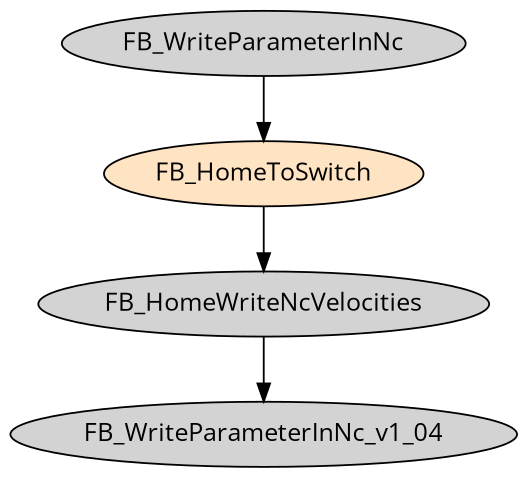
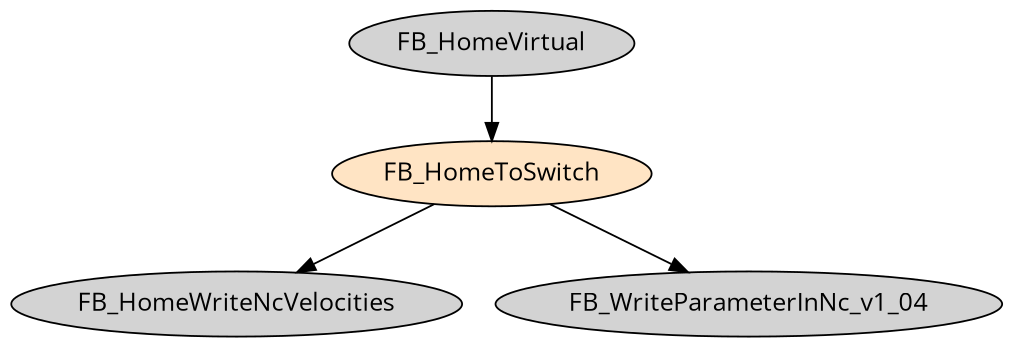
(264, 43) -> (492, 43)
(264, 360) -> (611, 234)
